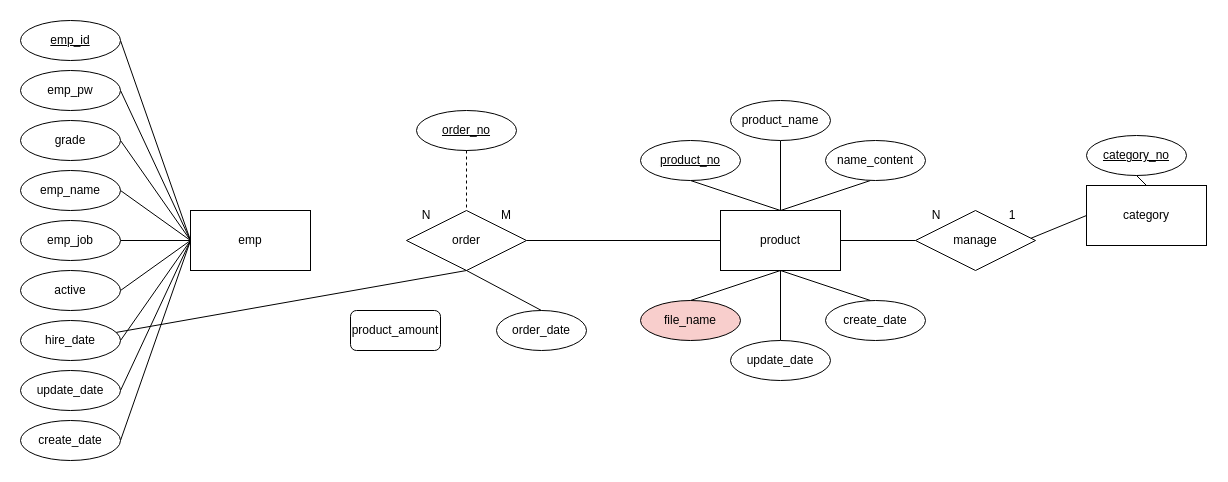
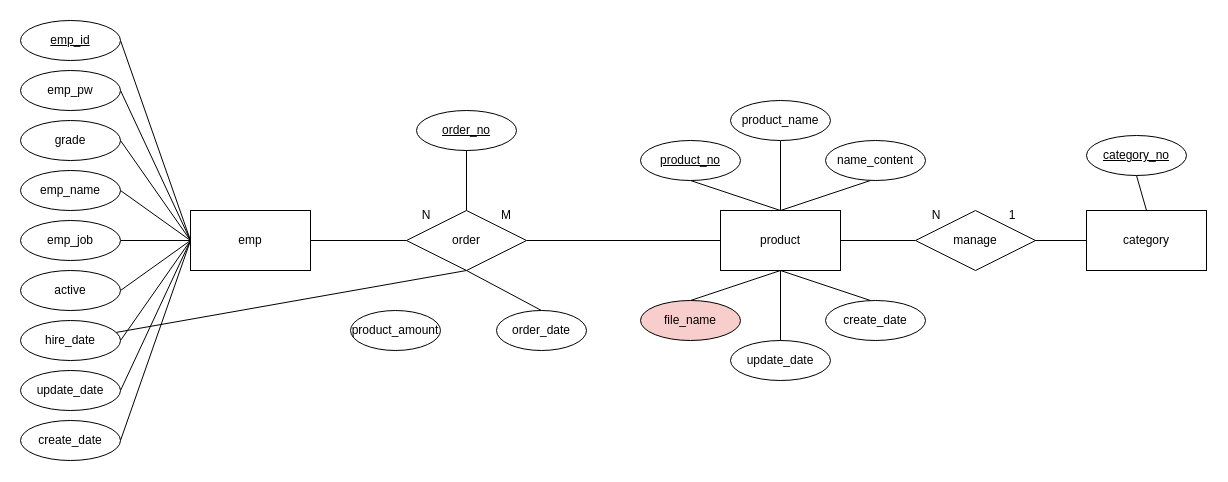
(467, 181) -> (467, 181)
(1147, 216) -> (1147, 241)
none -> (359, 241)
(396, 331) -> (396, 331)
